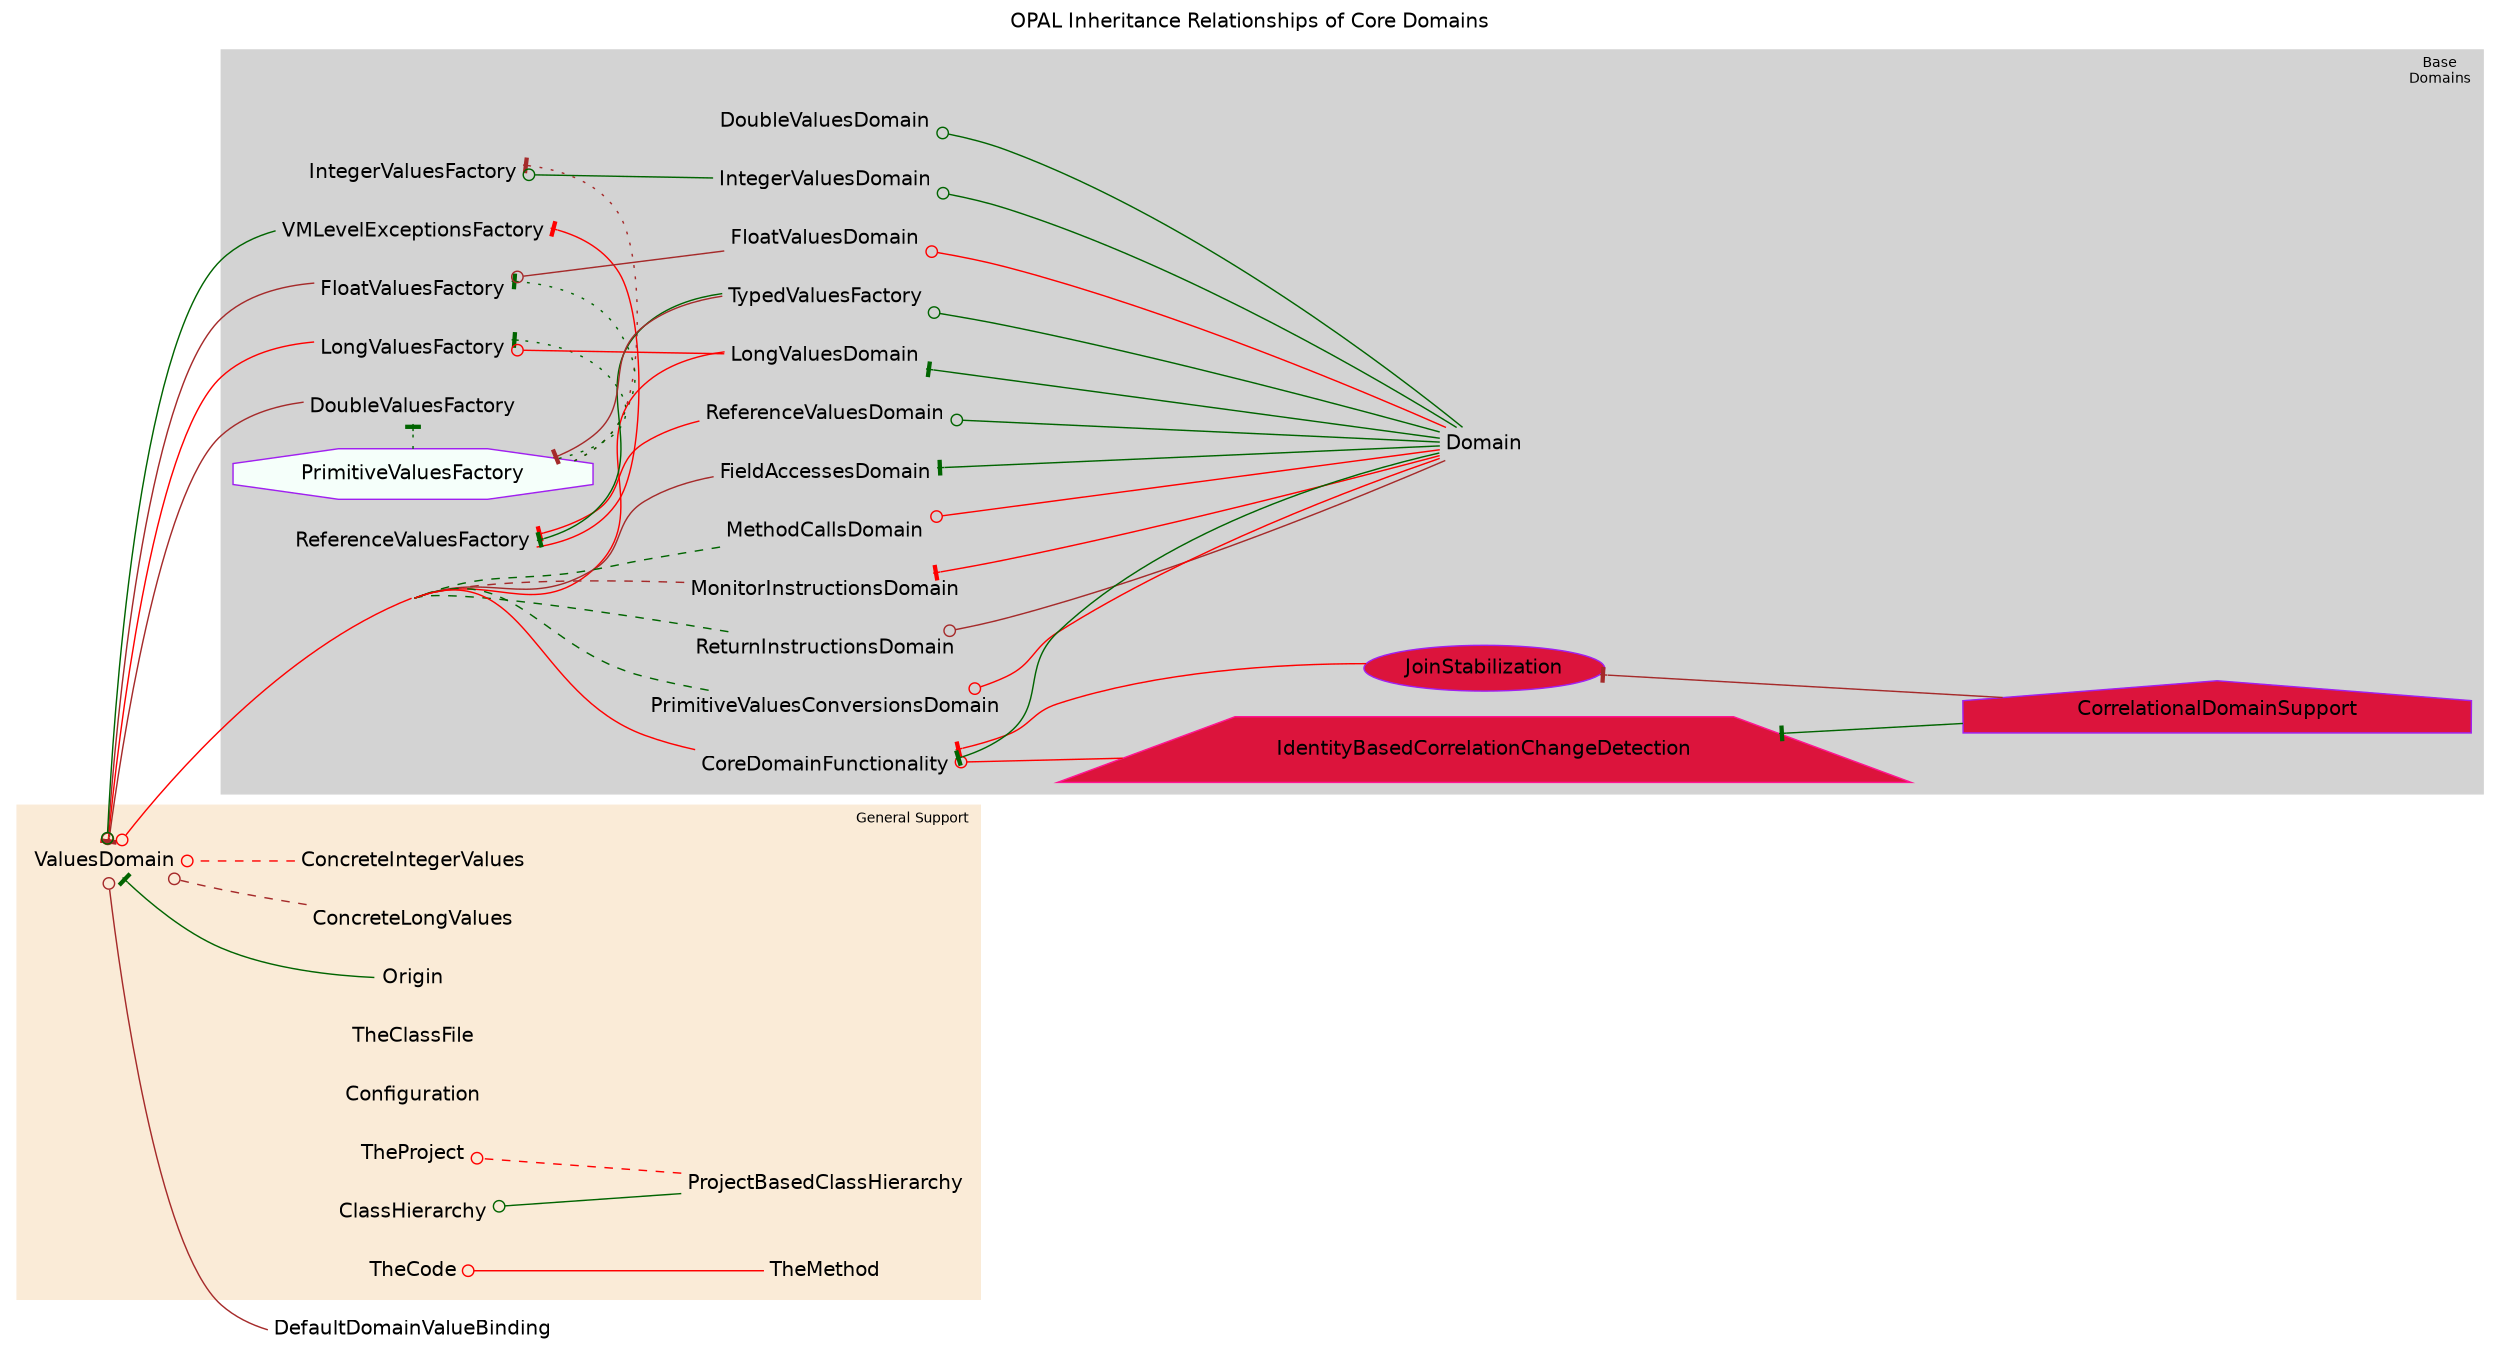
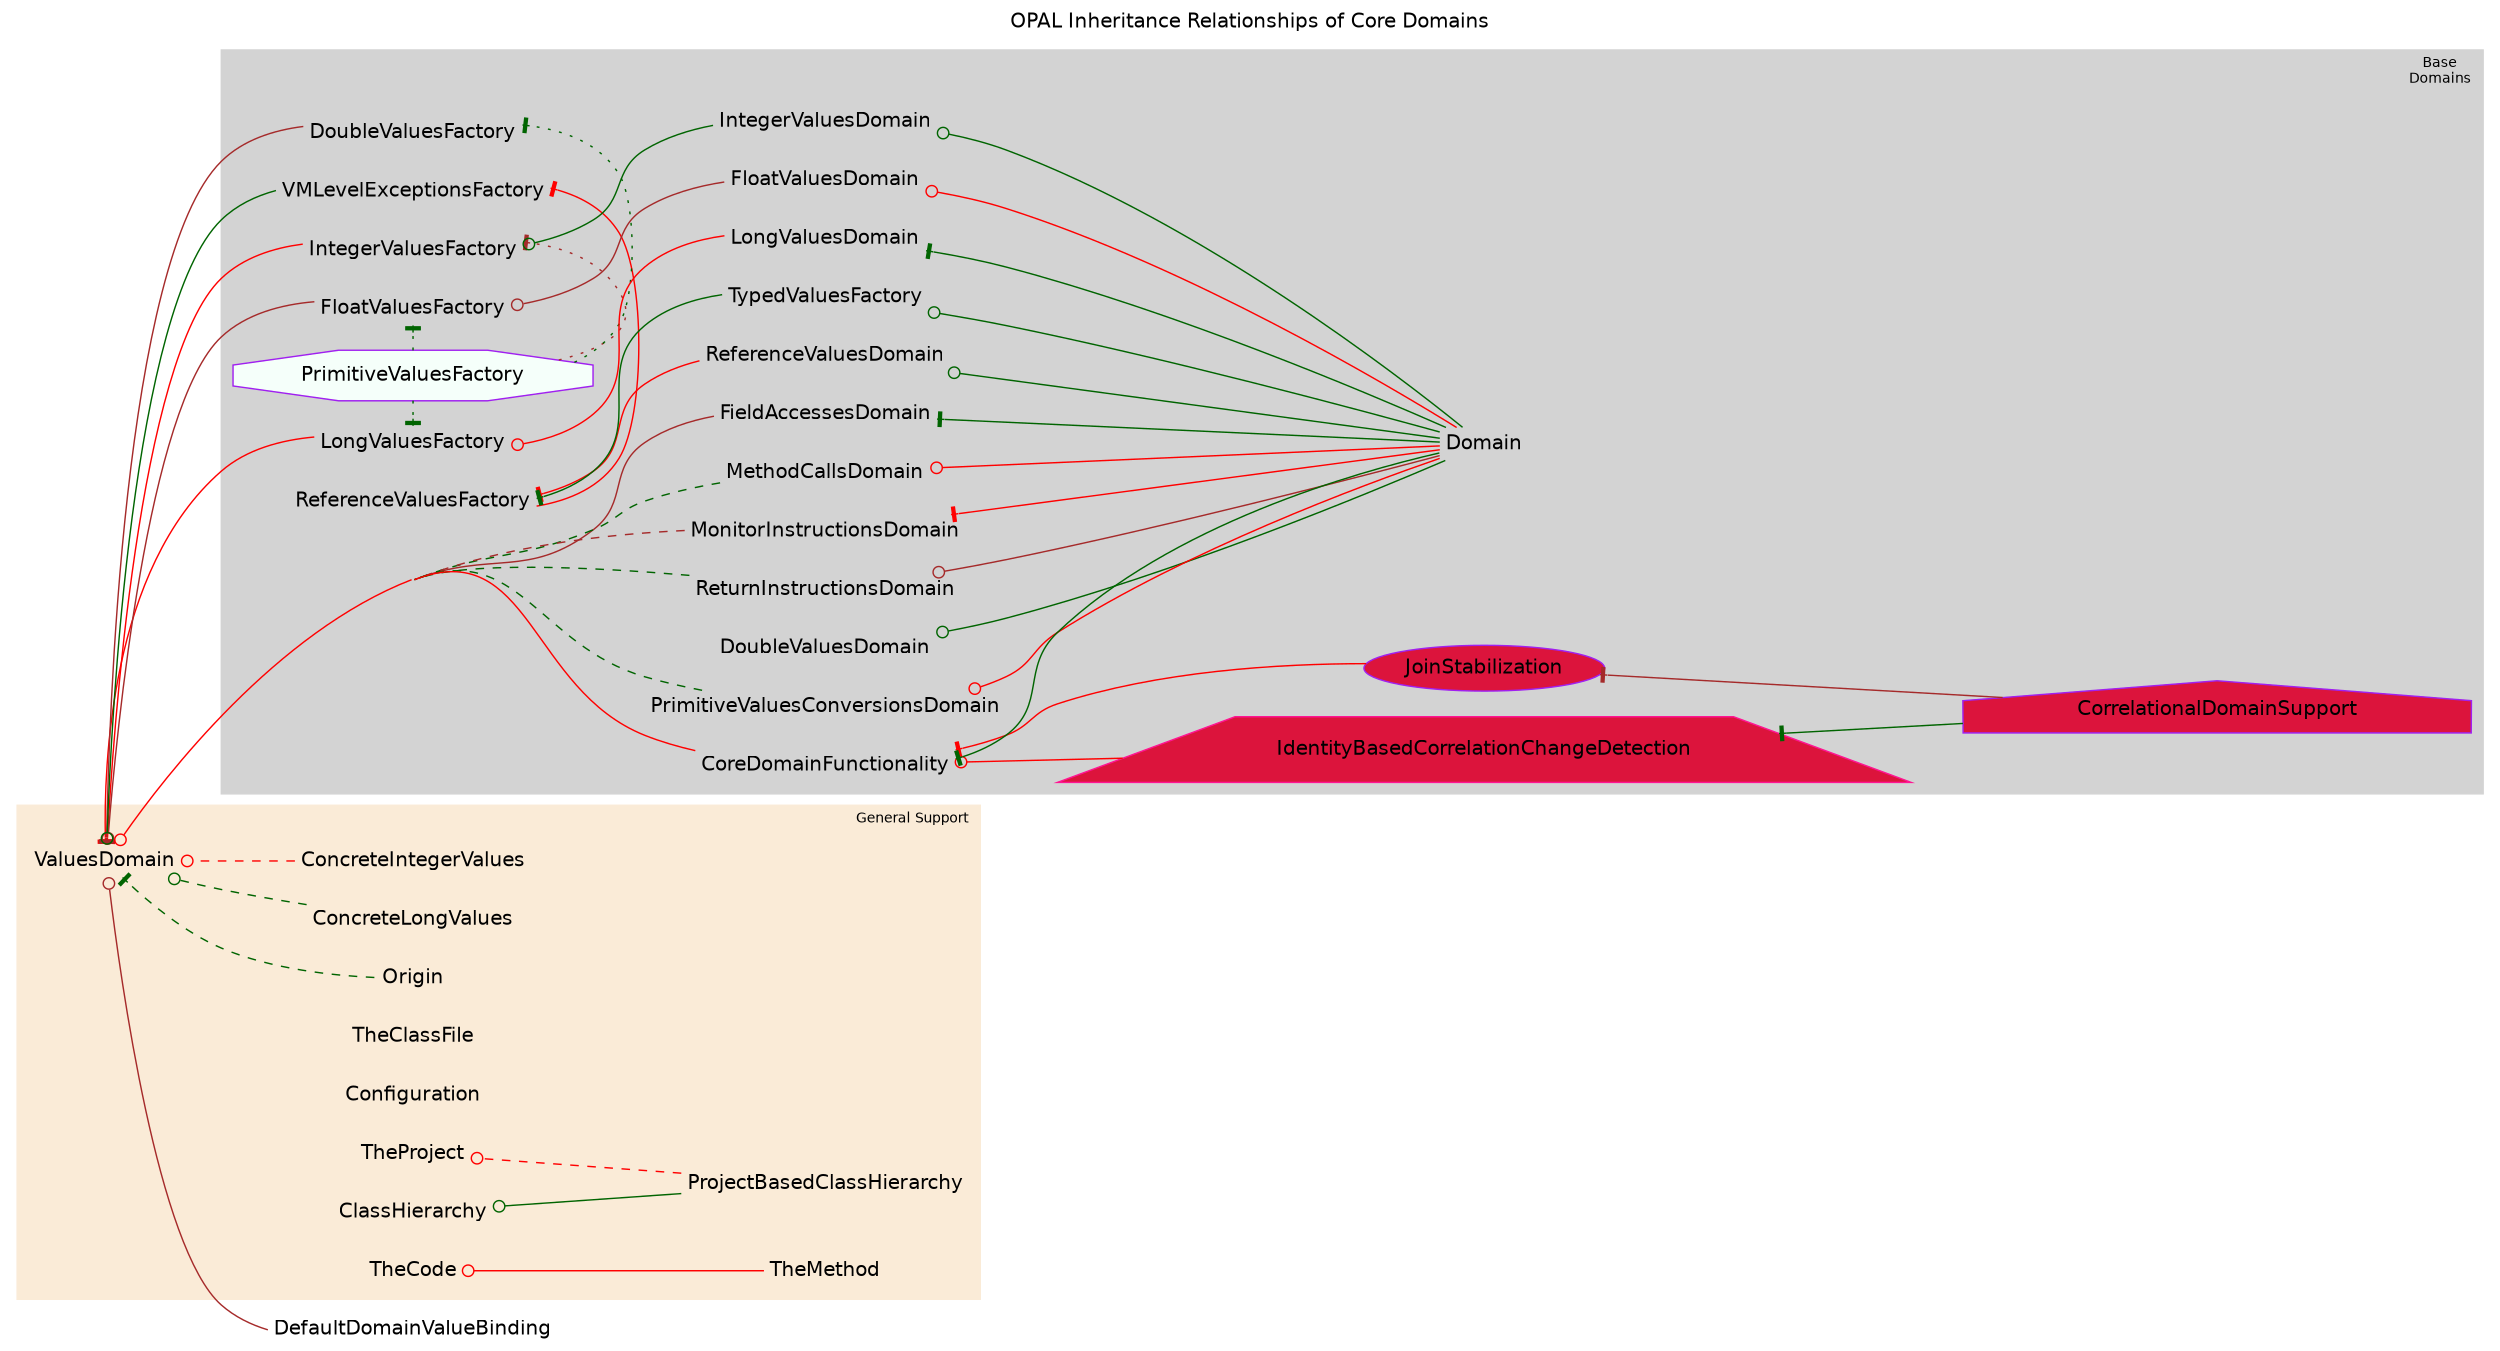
(608, 418) -> none
(619, 526) -> (143, 506)
(243, 894) -> (243, 894)
(241, 955) -> (241, 955)
